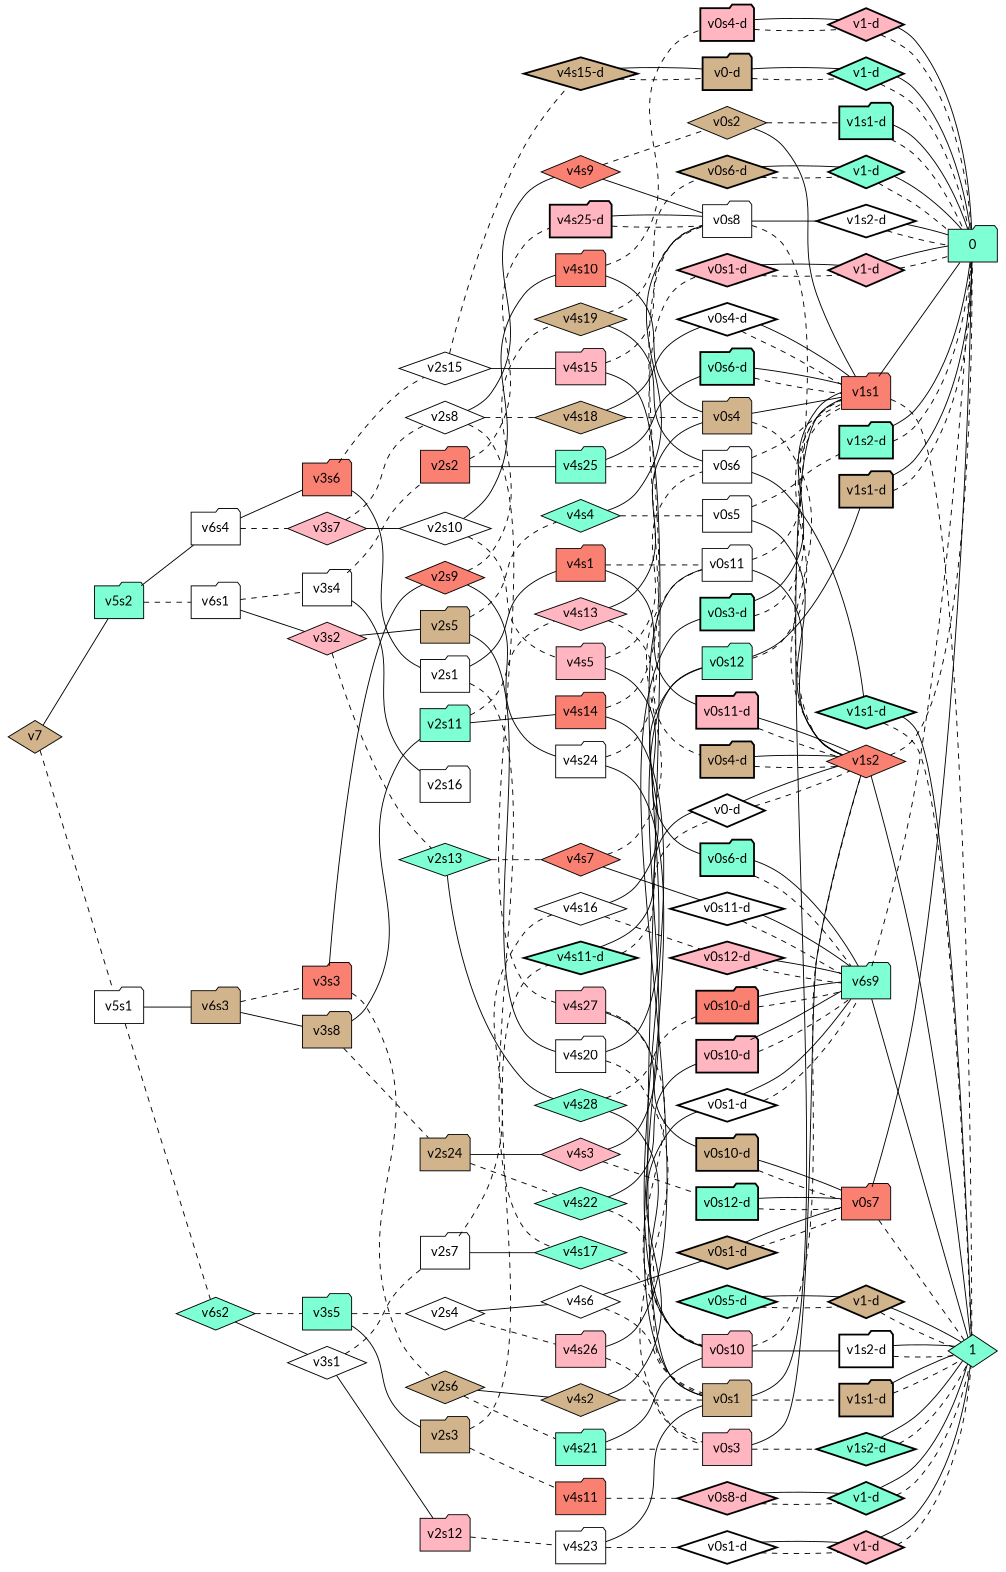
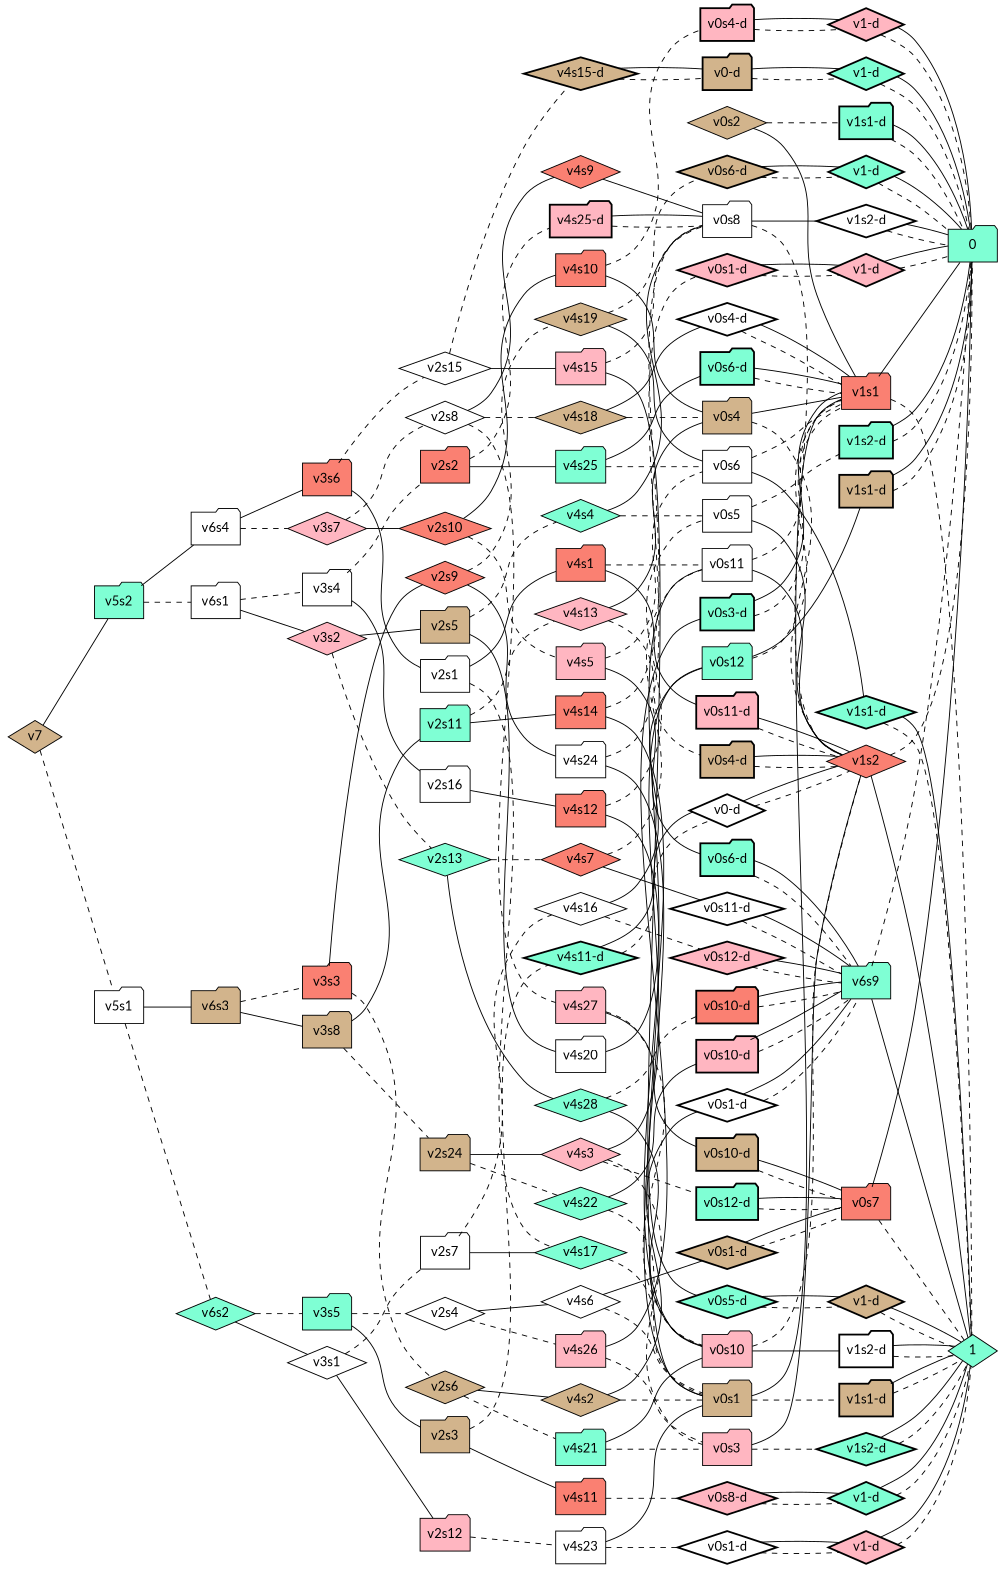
(646, 150) -> none
(445, 529) -> (445, 529)
none -> (581, 811)
(640, 1339) -> (648, 1368)
(512, 1468) -> (512, 1468)
